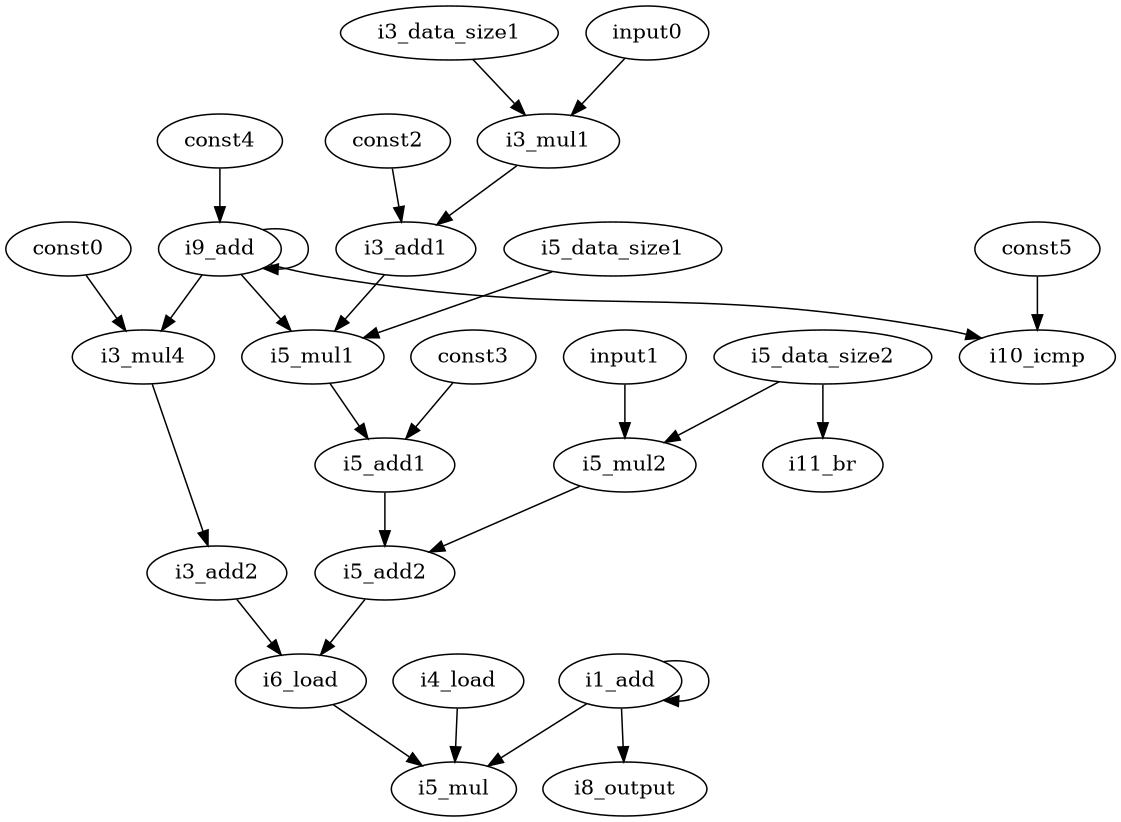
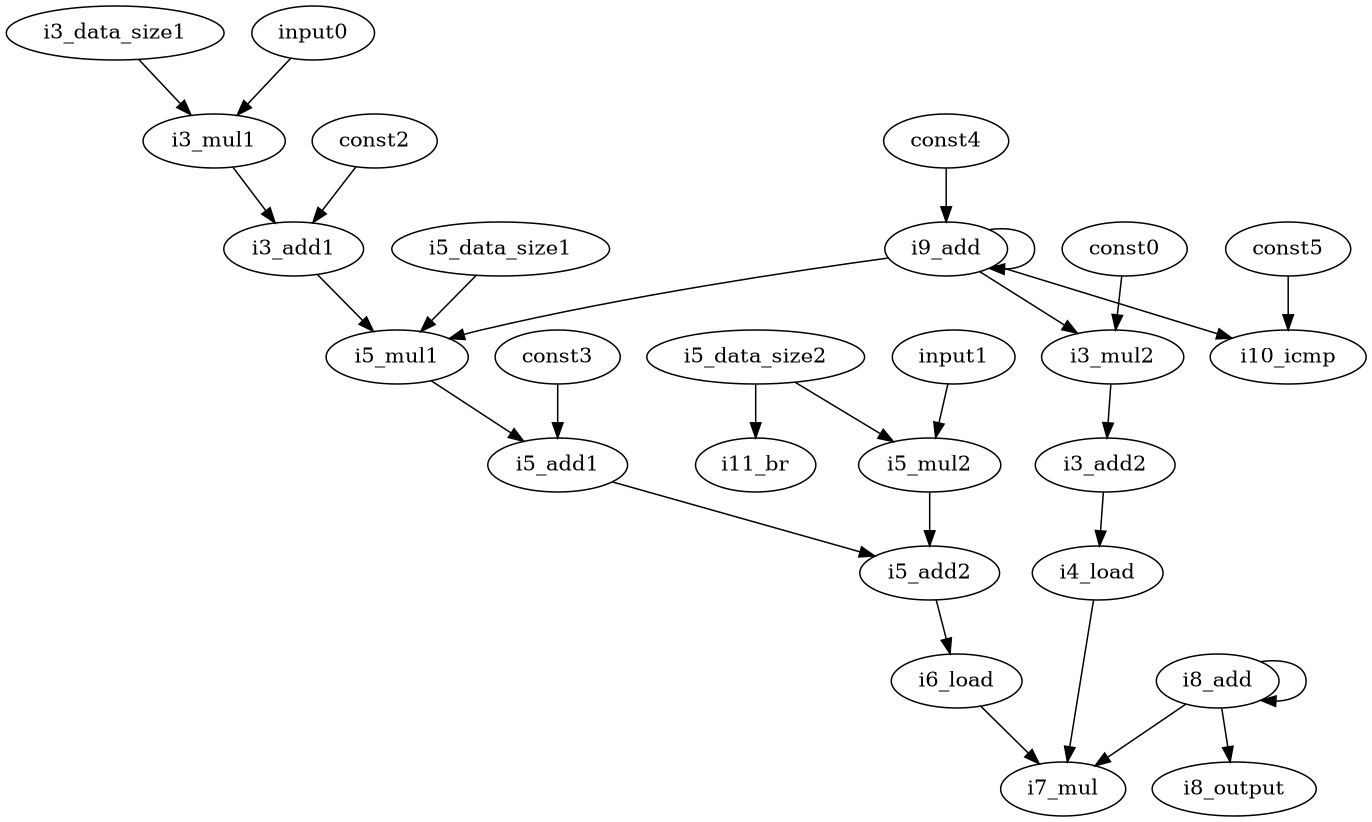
(143, 357) -> (1113, 357)
(254, 621) -> (1102, 512)
(620, 681) -> (1218, 681)
(454, 789) -> (1063, 789)
